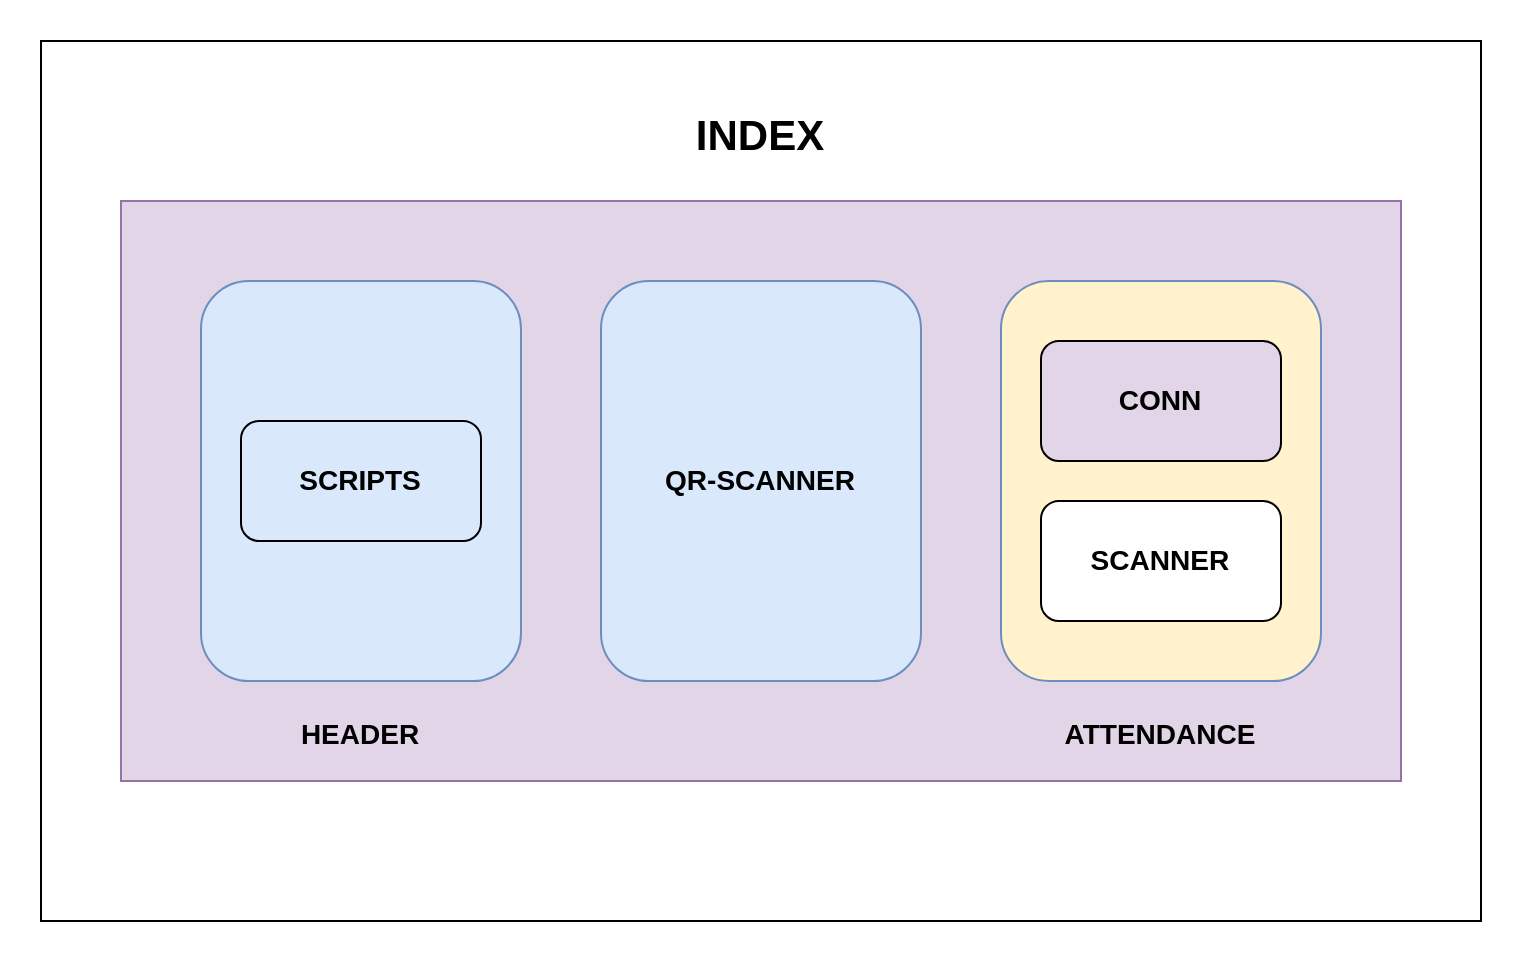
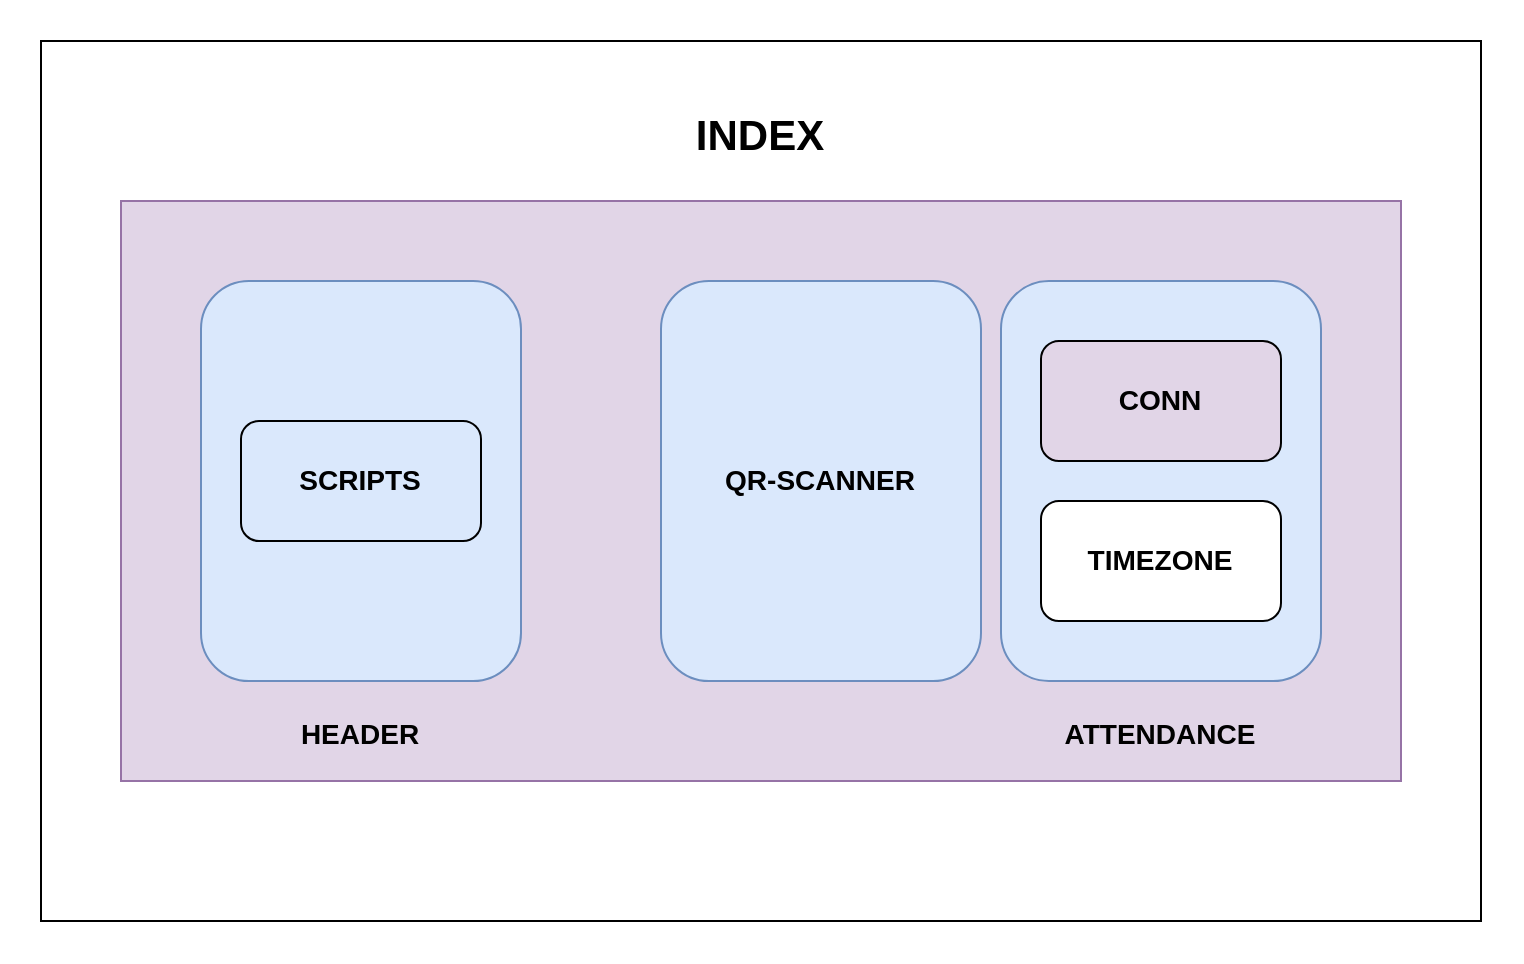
(761, 481) -> (821, 481)
(1161, 481) -> (1161, 481)
(1161, 561) -> (1161, 561)
